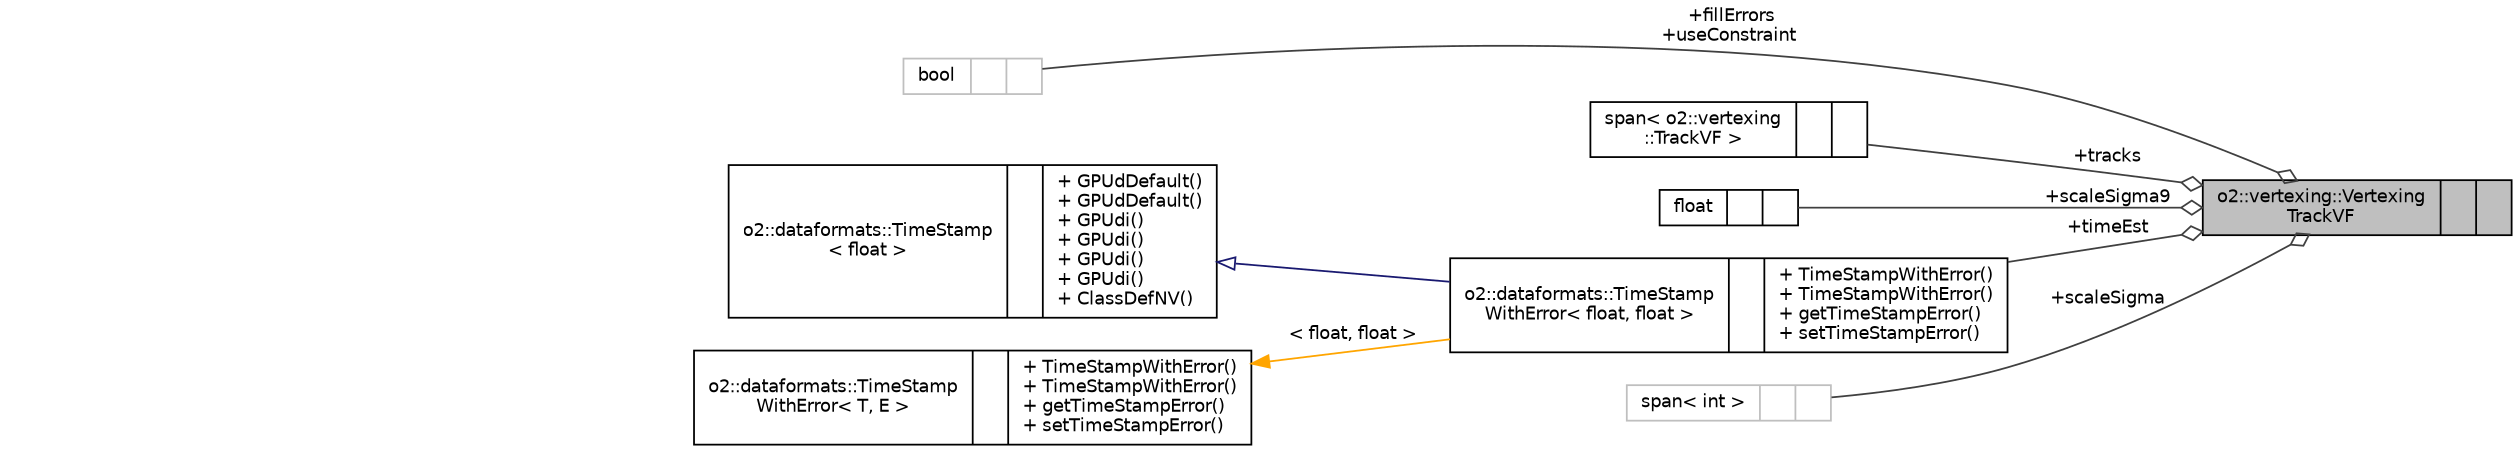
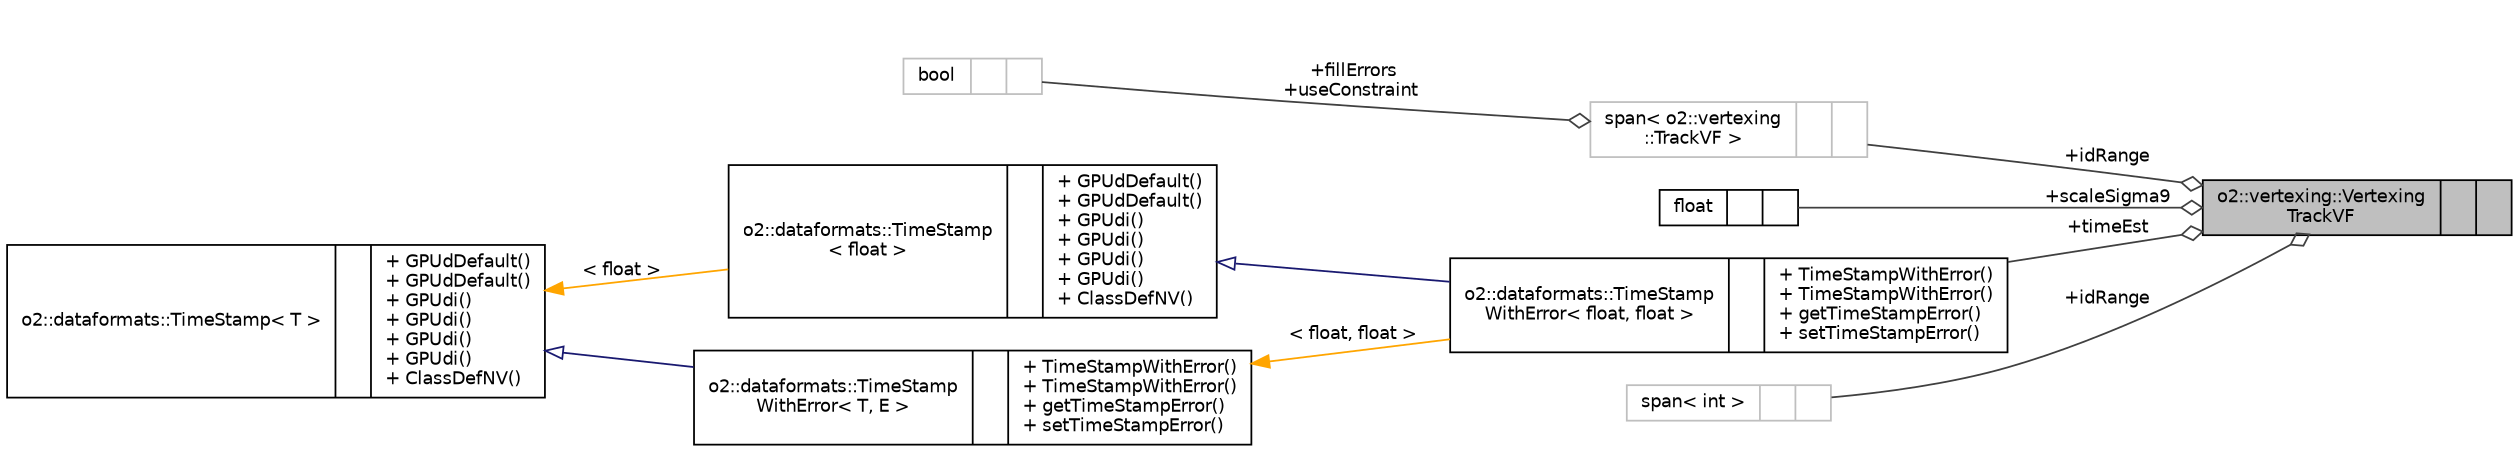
(1668, 50) -> (1305, 103)
(1729, 130) -> (1729, 130)
(2105, 157) -> (2105, 157)
(2105, 299) -> (2105, 299)
none -> (276, 321)
